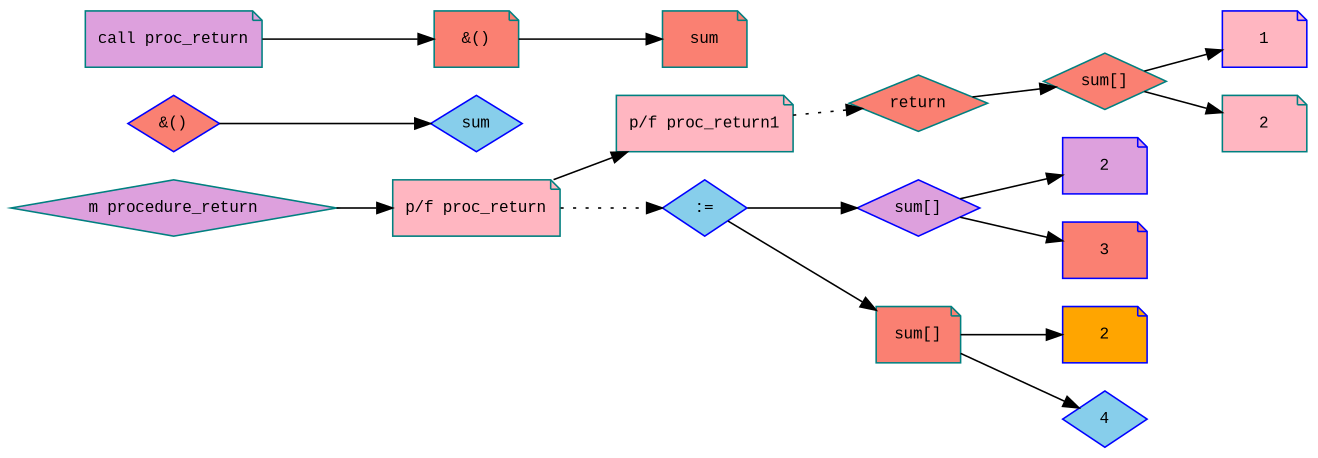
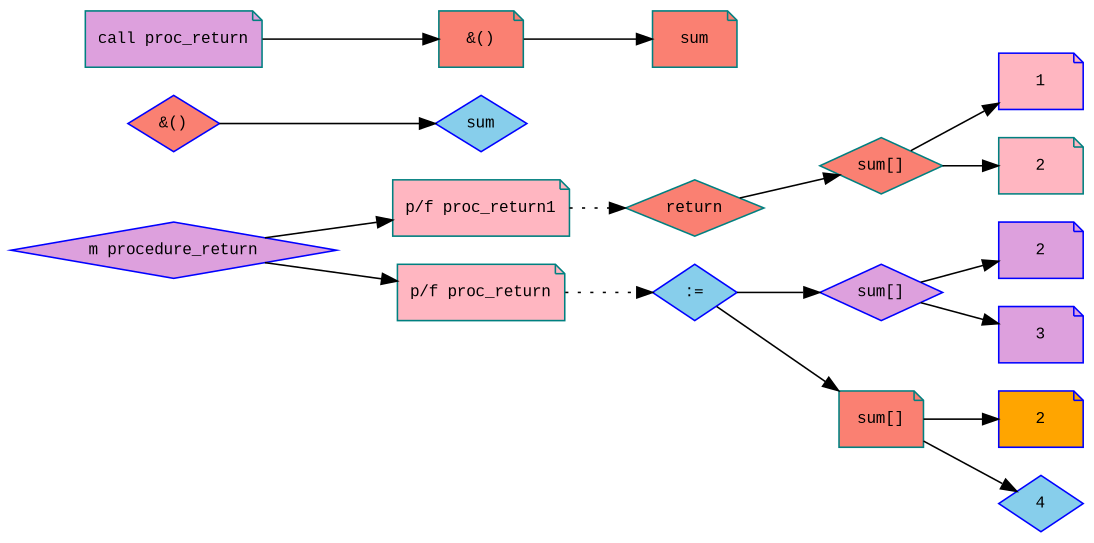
(583, 169) -> (321, 230)
(174, 208) -> (174, 250)
(1105, 250) -> (1041, 335)
